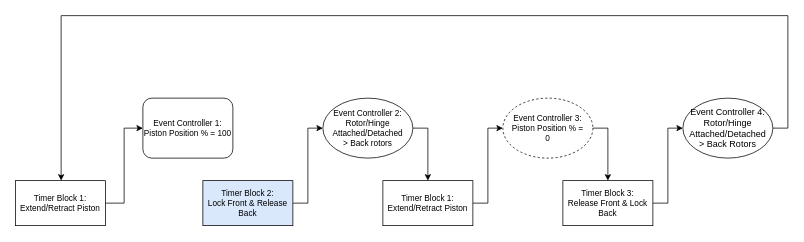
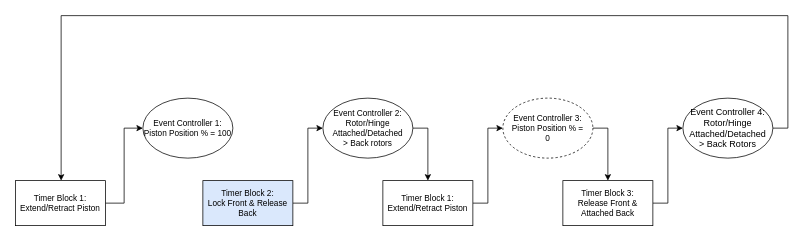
(188, 128) -> (188, 128)
(608, 203) -> (608, 203)
